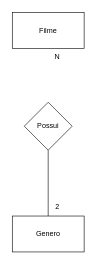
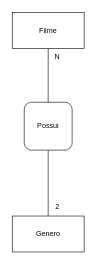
none -> (48, 75)
(48, 126) -> (48, 126)
